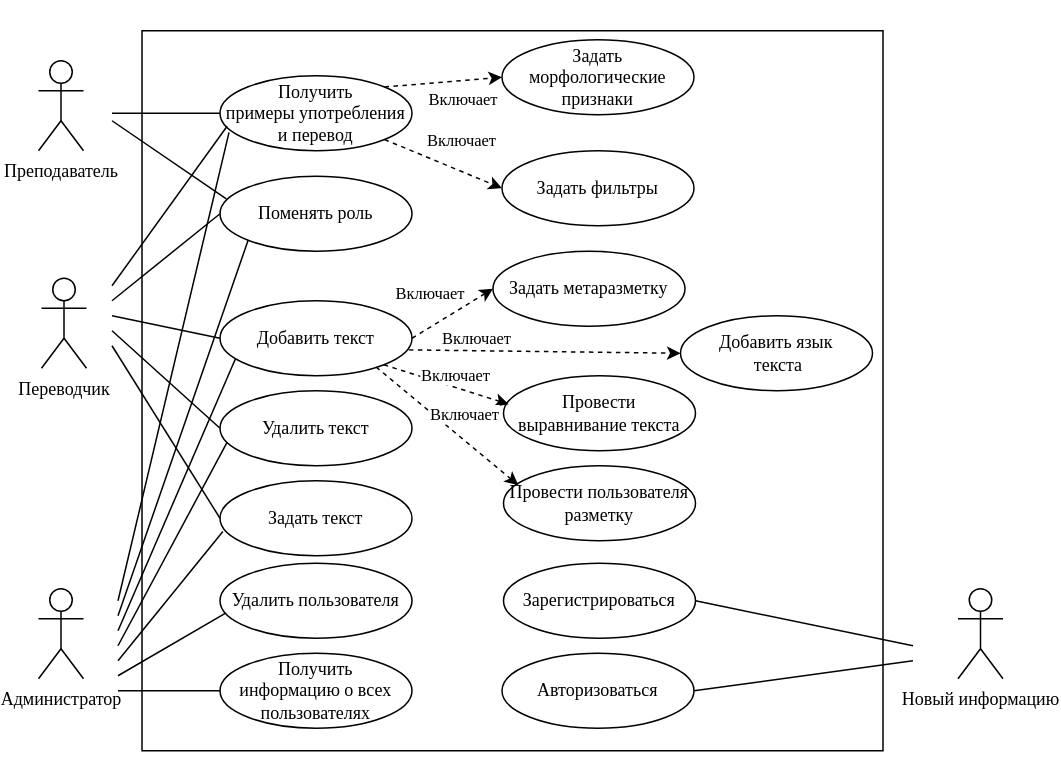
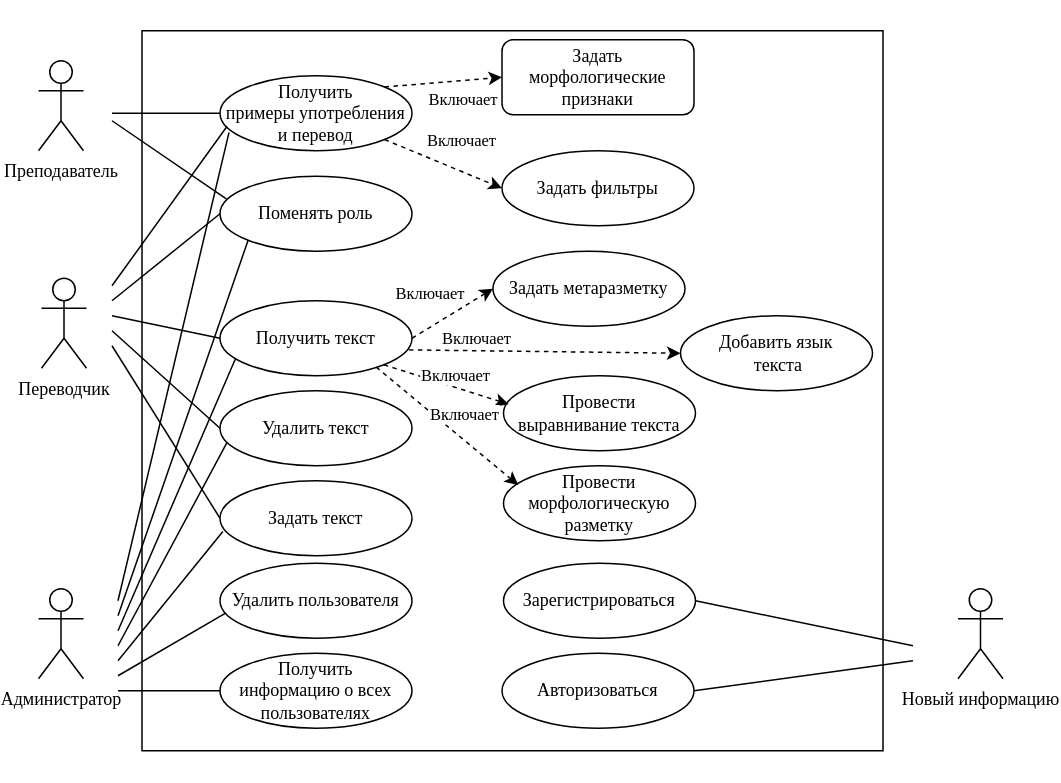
(598, 77) -> (598, 77)
(316, 338) -> (316, 338)
(599, 503) -> (599, 503)
